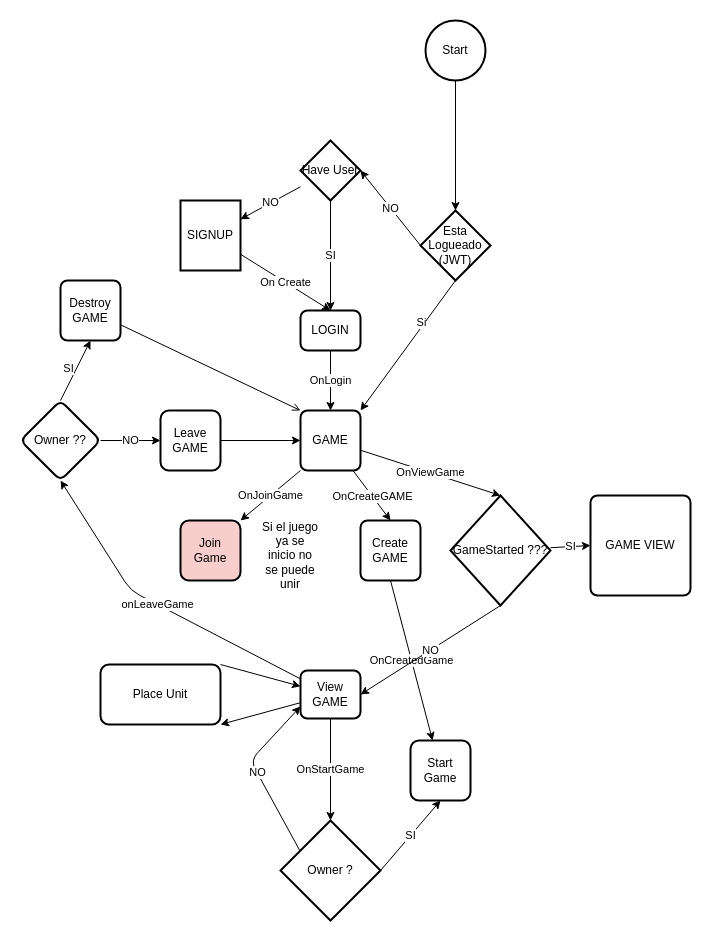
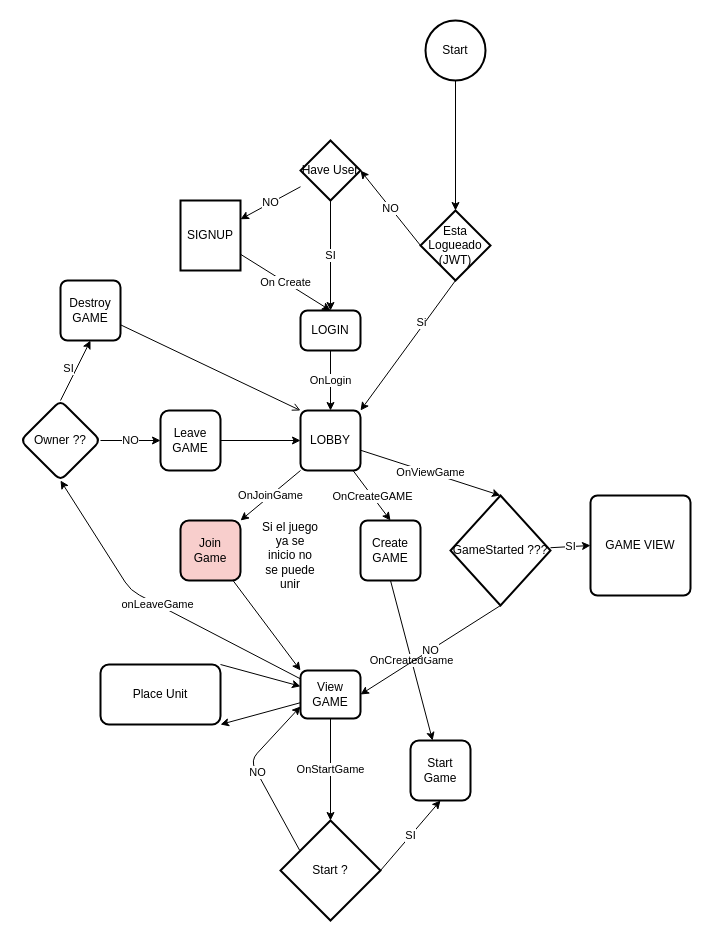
(331, 441) -> (331, 441)
none -> (265, 623)
(331, 871) -> (331, 871)
